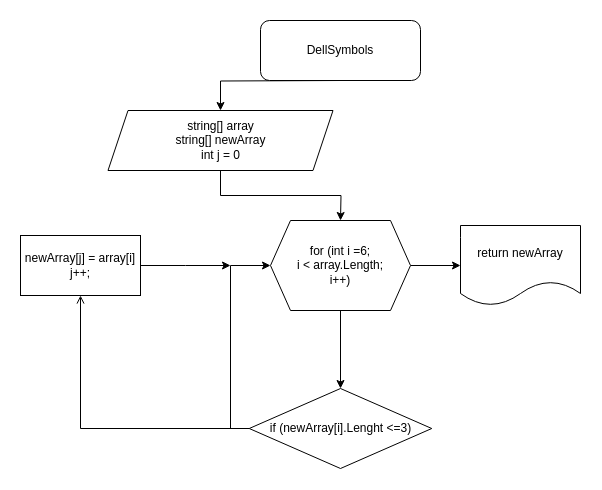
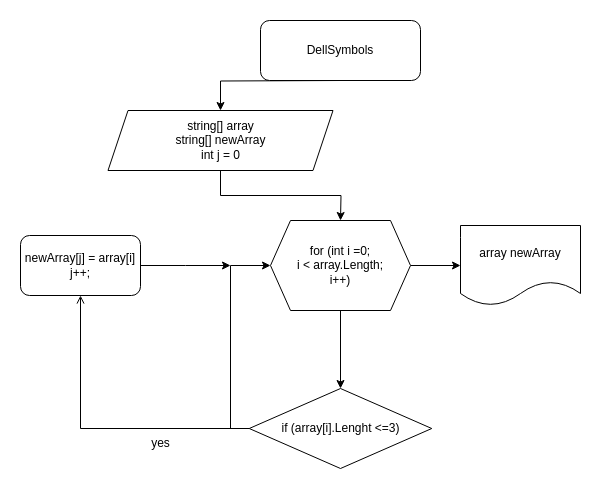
(521, 254) -> (521, 254)
(81, 266) -> (81, 266)
(341, 266) -> (341, 266)
(341, 429) -> (341, 429)
none -> (161, 444)
